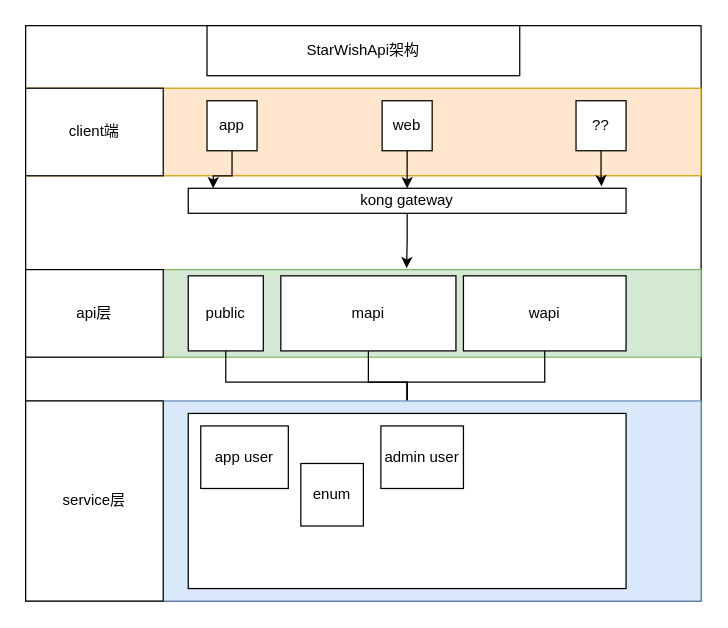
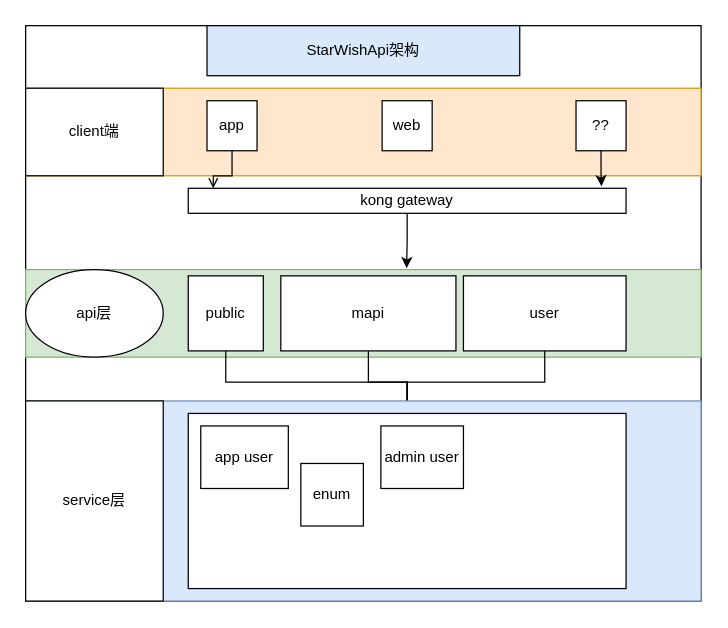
(363, 51) -> (363, 51)
(407, 174) -> none
(215, 176) -> (213, 176)
(94, 313) -> (94, 313)
(544, 313) -> (544, 313)
